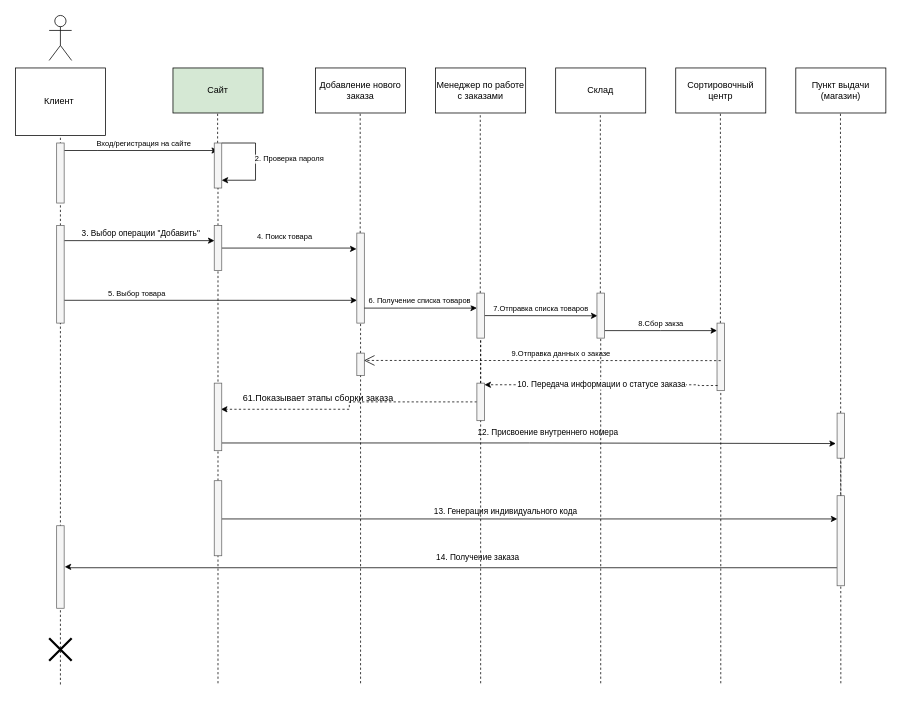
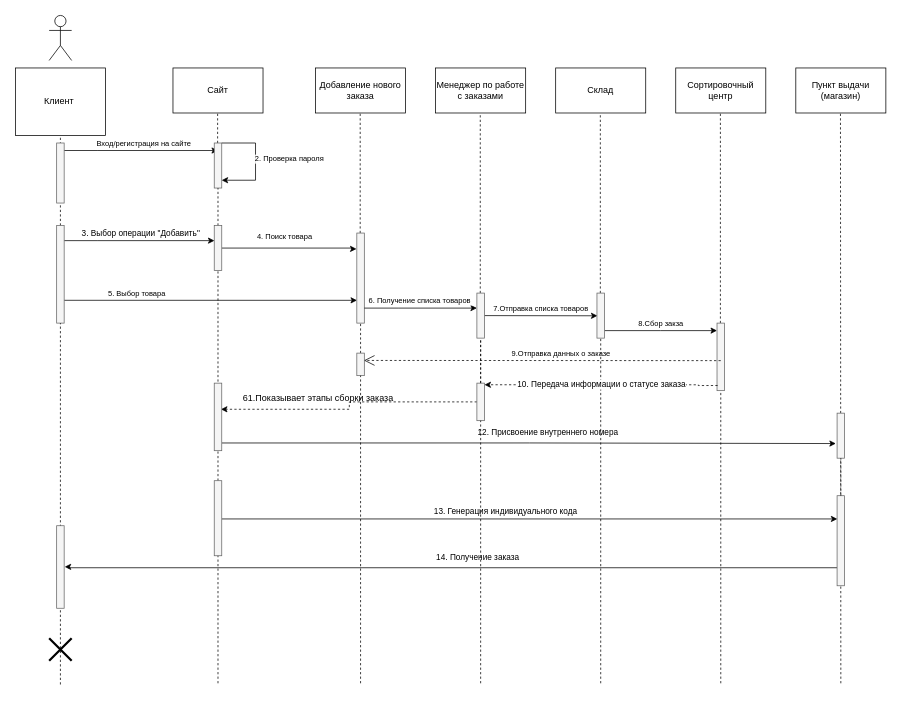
(218, 90) -> (218, 90)
